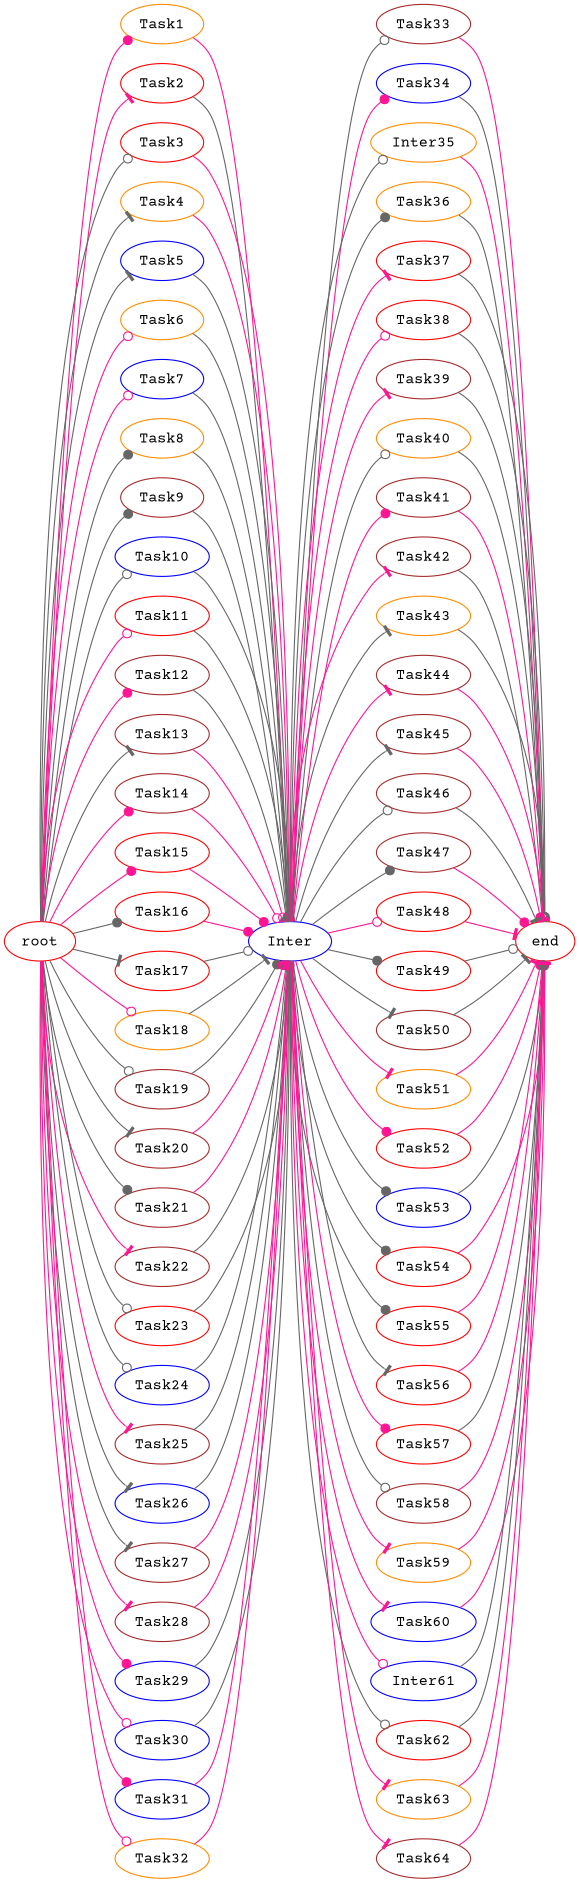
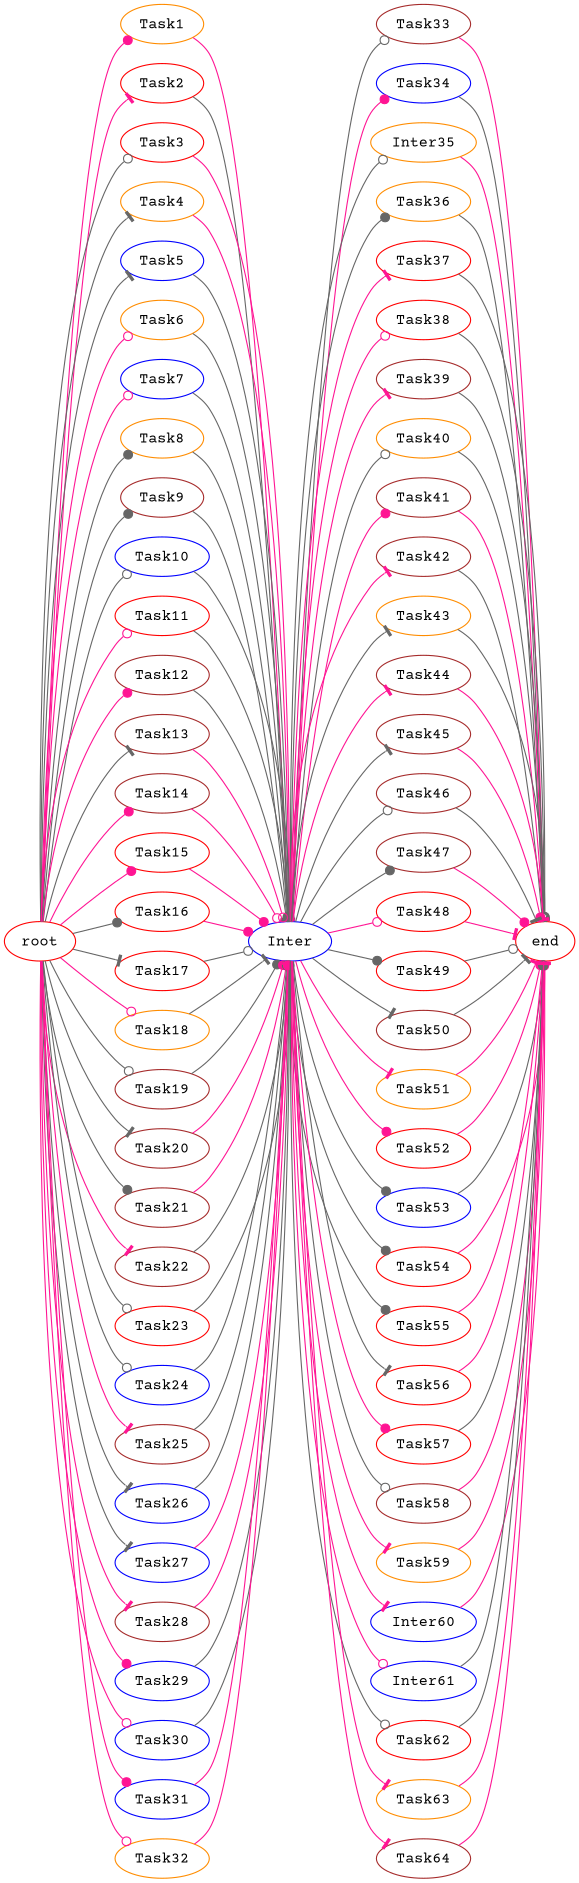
(162, 1563) -> (162, 1563)
(424, 1622) -> (424, 1622)
